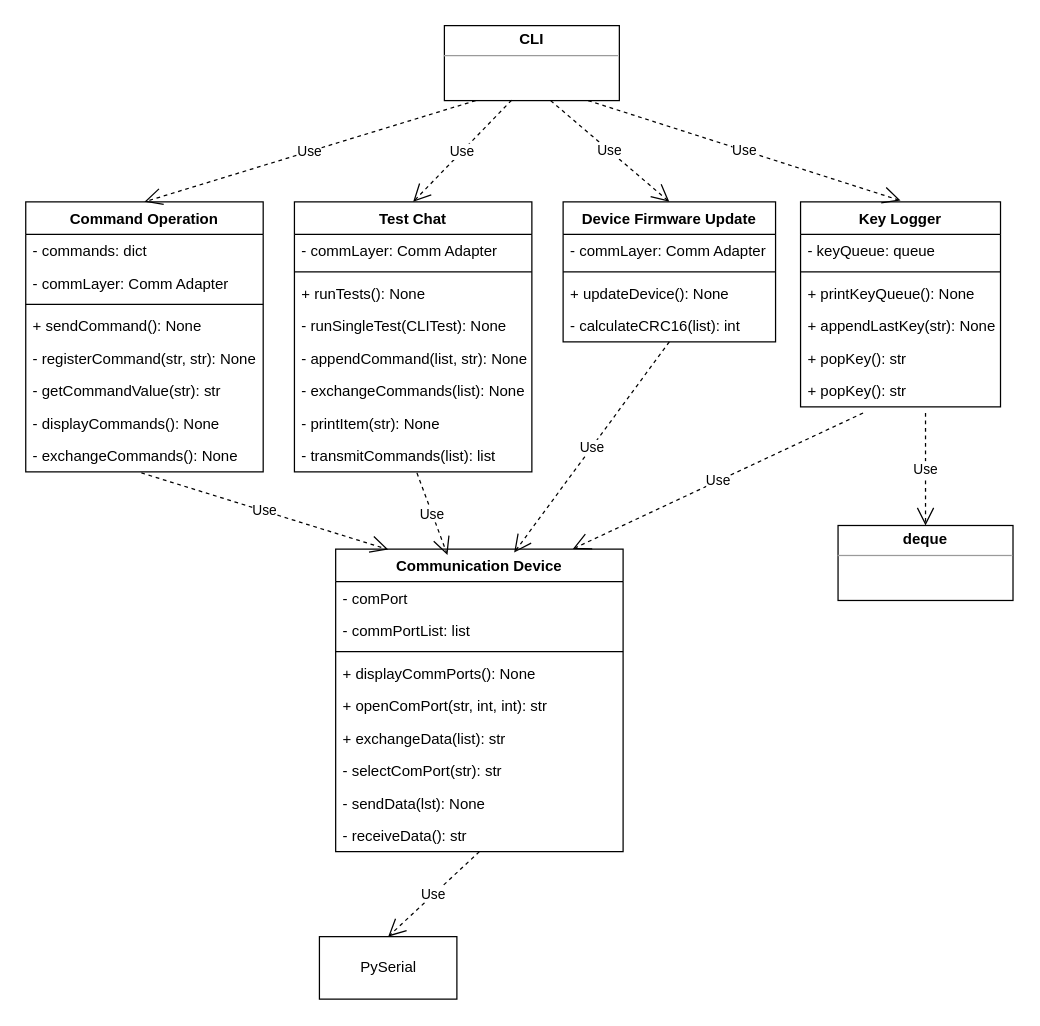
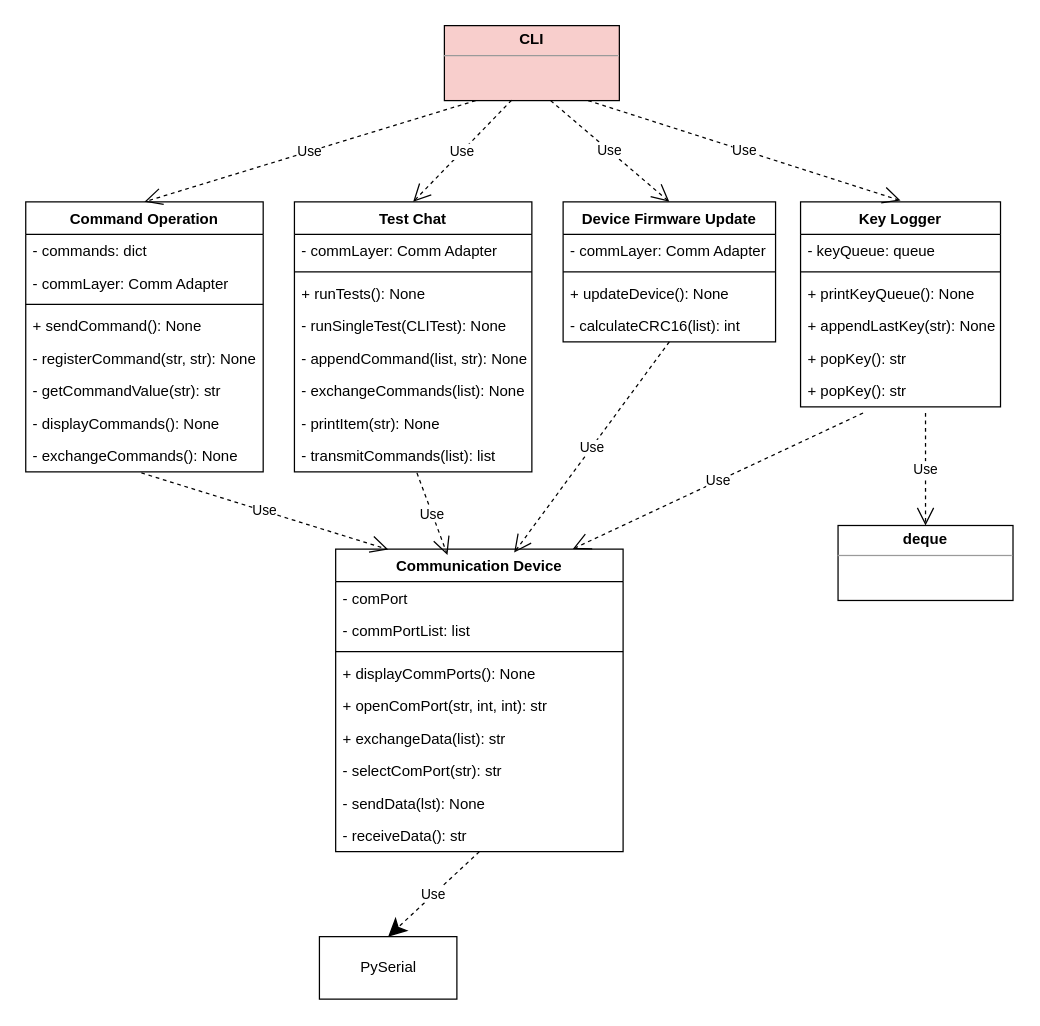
(532, 63) -> (532, 63)
(396, 929) -> (400, 926)
